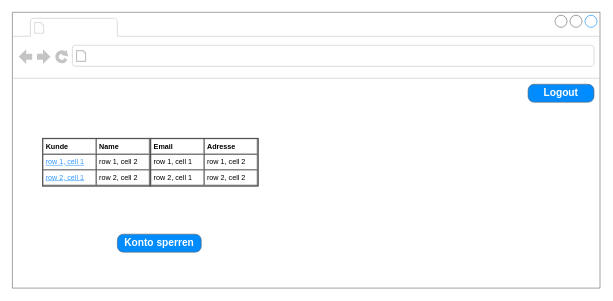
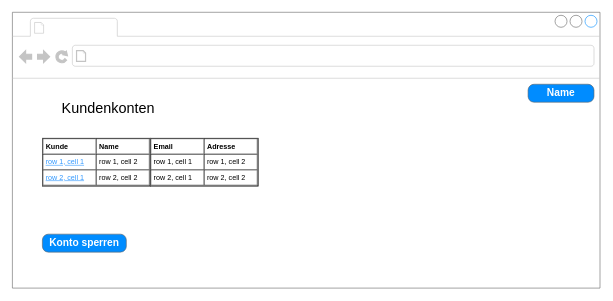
(561, 93) -> (561, 93)
none -> (108, 108)
(159, 243) -> (84, 243)
